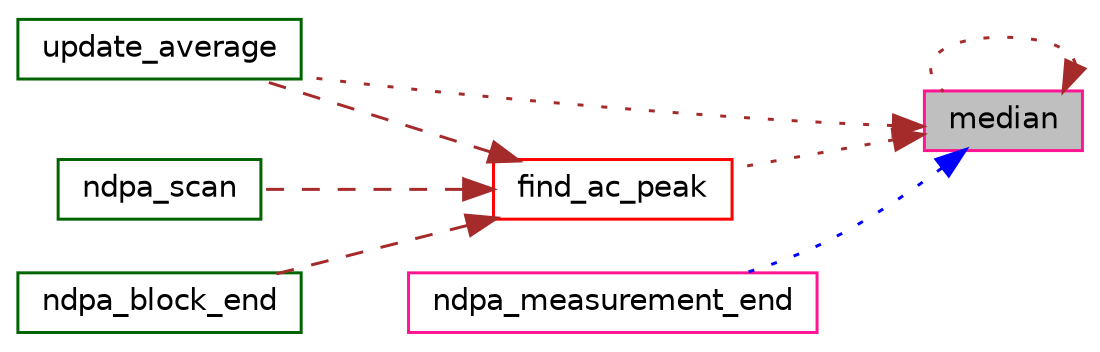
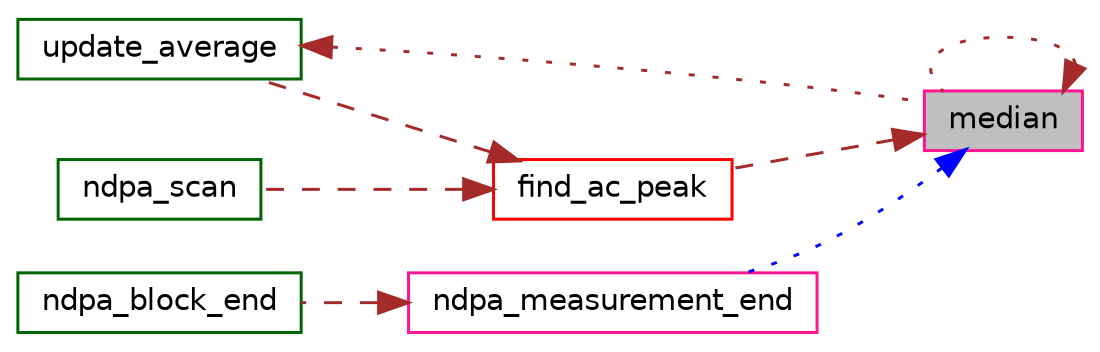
(597, 106) -> (628, 69)
(814, 154) -> (814, 154)
(371, 250) -> (340, 303)
